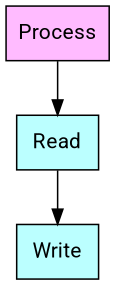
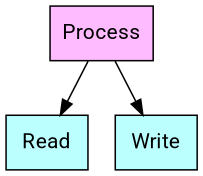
(58, 190) -> (125, 81)
